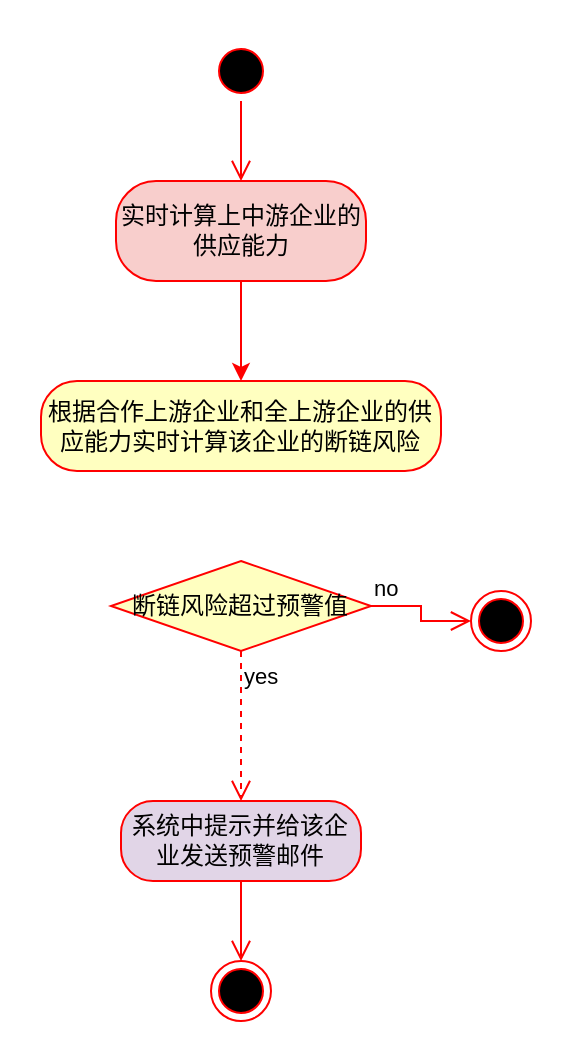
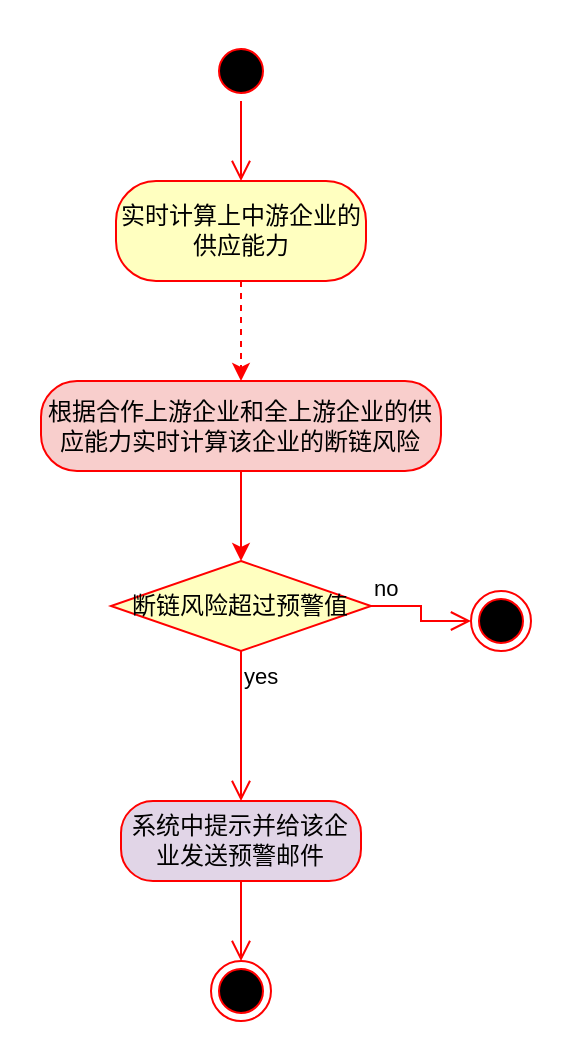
(241, 231) -> (241, 231)
(241, 325) -> (241, 325)
(241, 426) -> (241, 426)
none -> (241, 509)
(241, 724) -> (241, 724)
